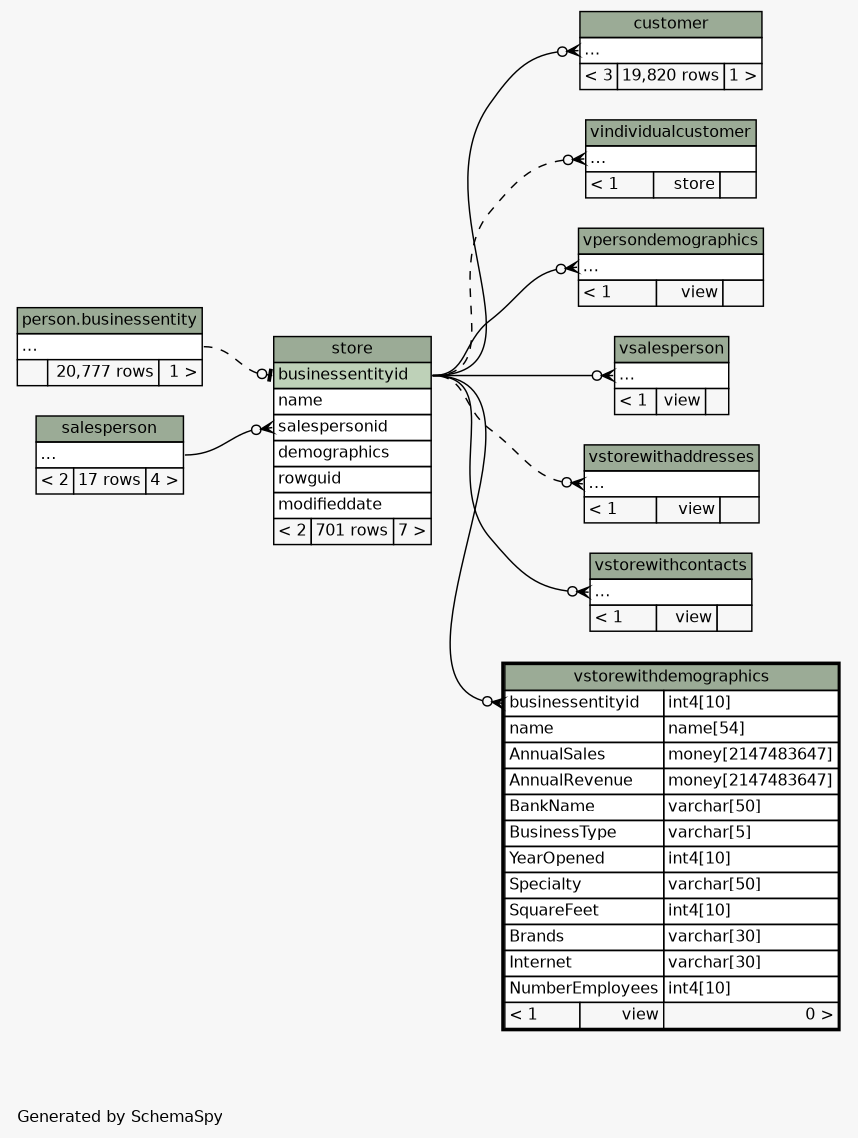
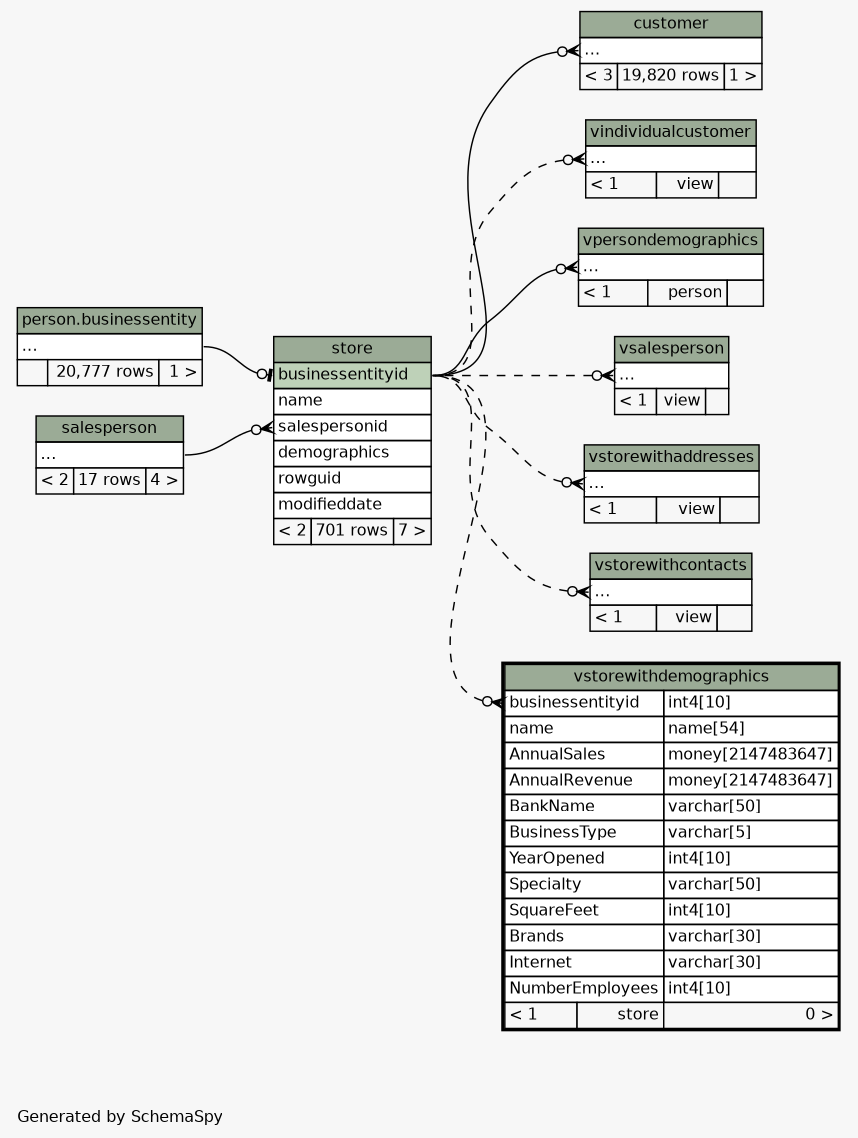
(695, 184) -> (696, 184)
(700, 292) -> (696, 292)
(232, 356) -> (232, 356)
(512, 376) -> (512, 376)
(471, 481) -> (471, 481)
(470, 529) -> (470, 529)
(641, 1015) -> (638, 1015)
